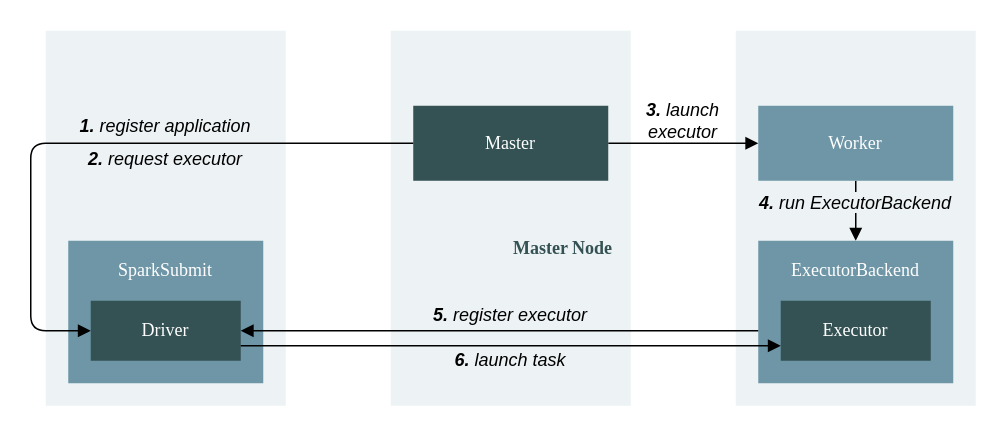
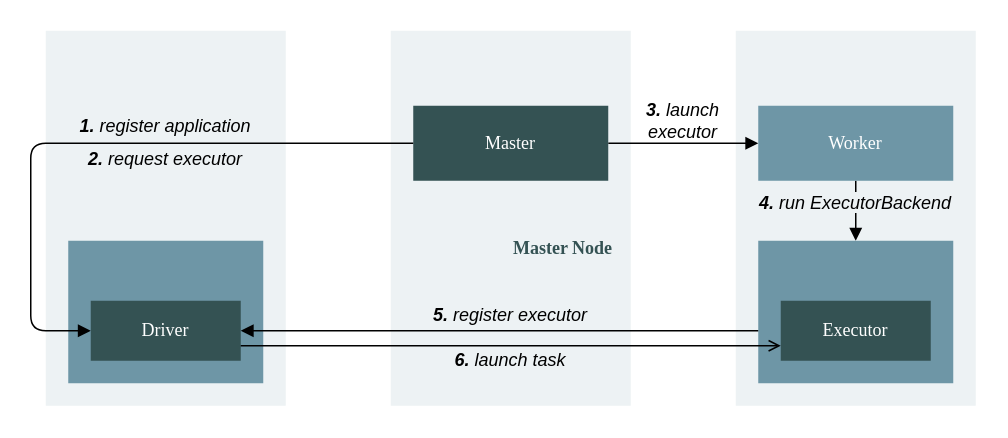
(166, 271) -> none
(856, 271) -> none
(767, 346) -> (771, 346)
